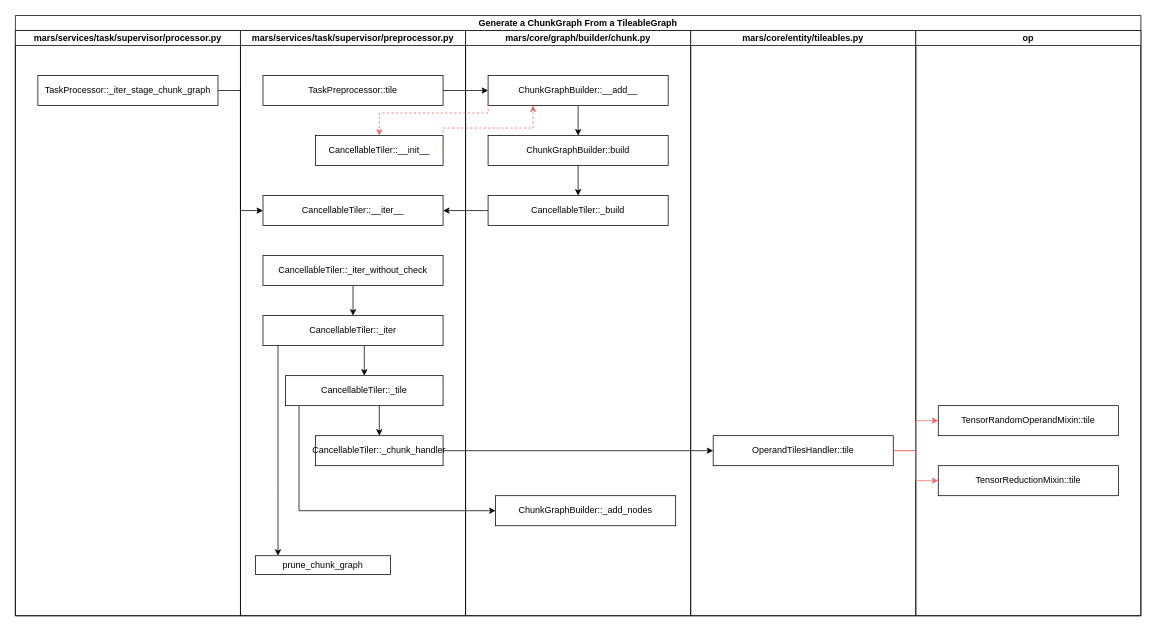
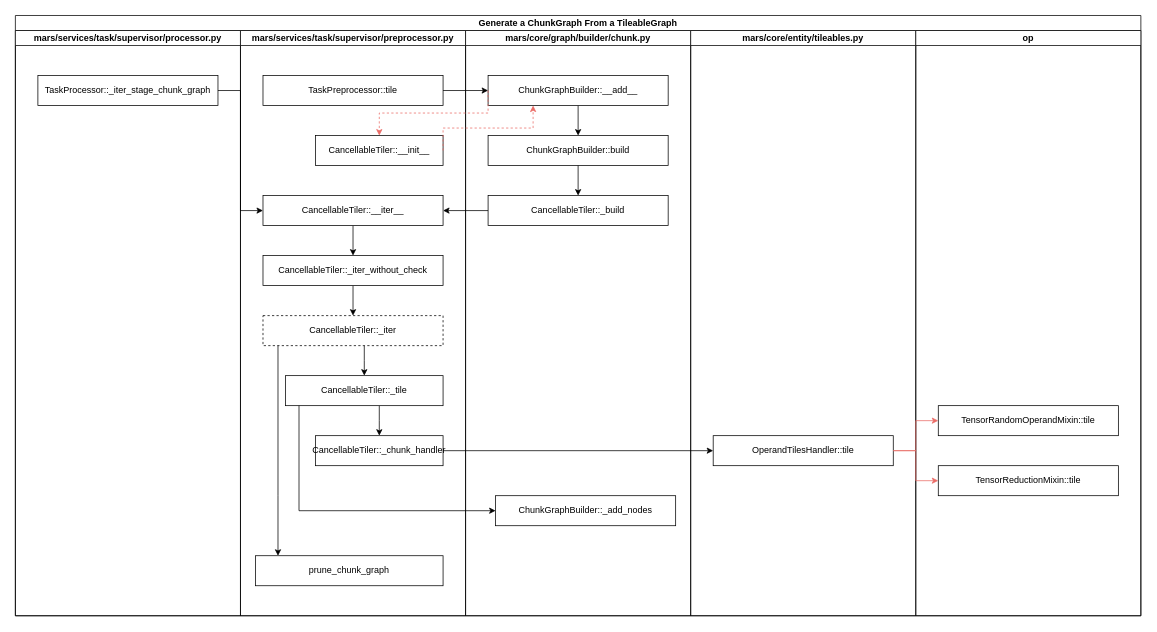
none -> (353, 249)
(353, 330) -> (353, 330)
(323, 565) -> (349, 570)
